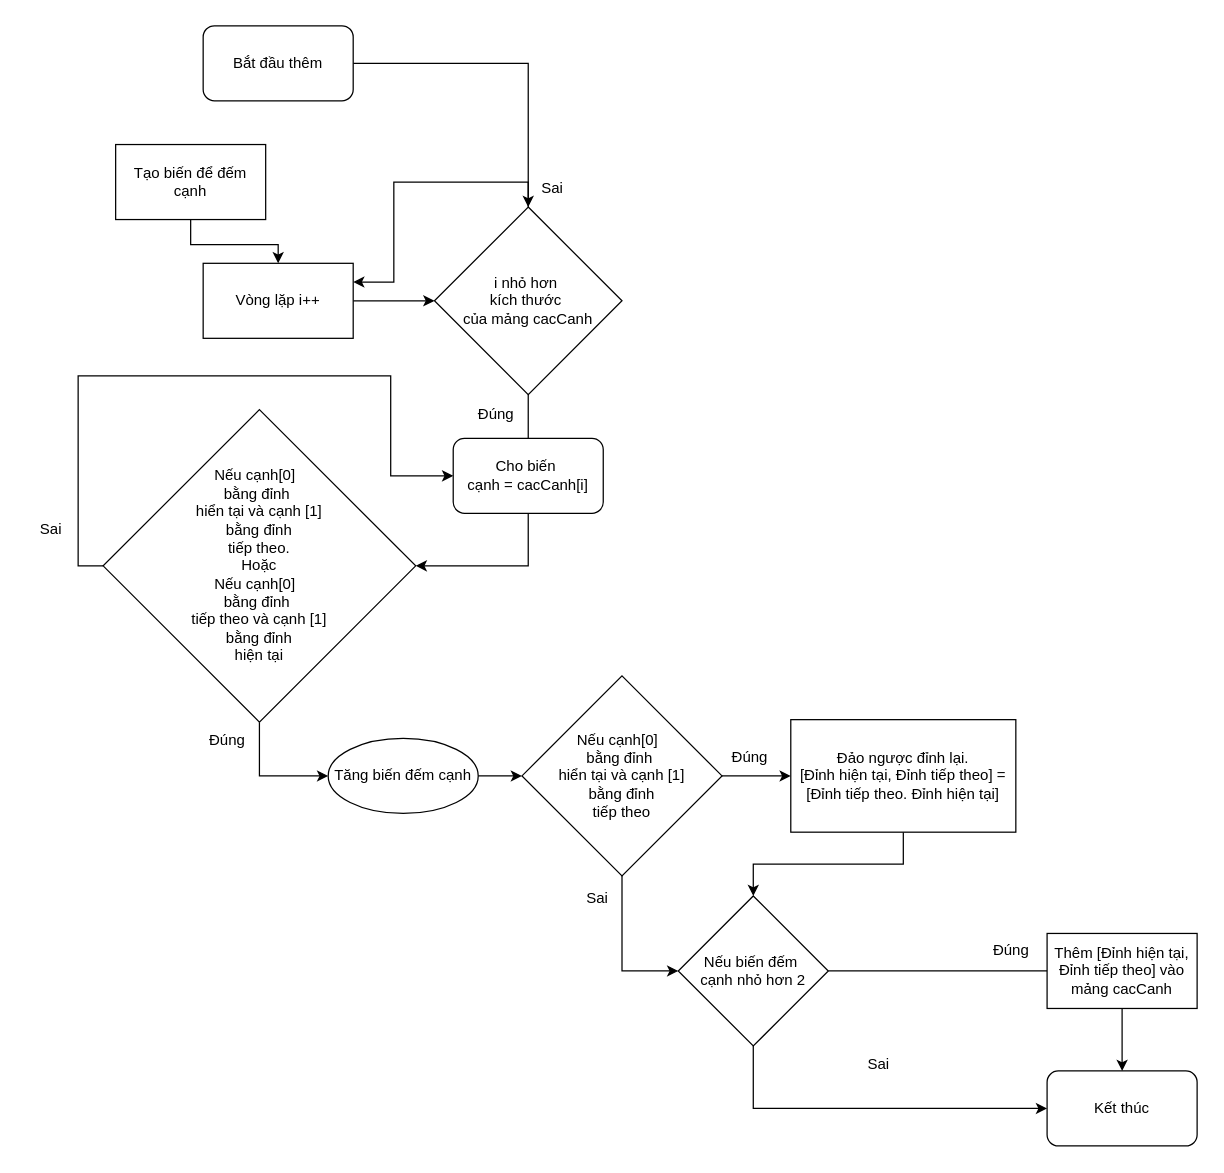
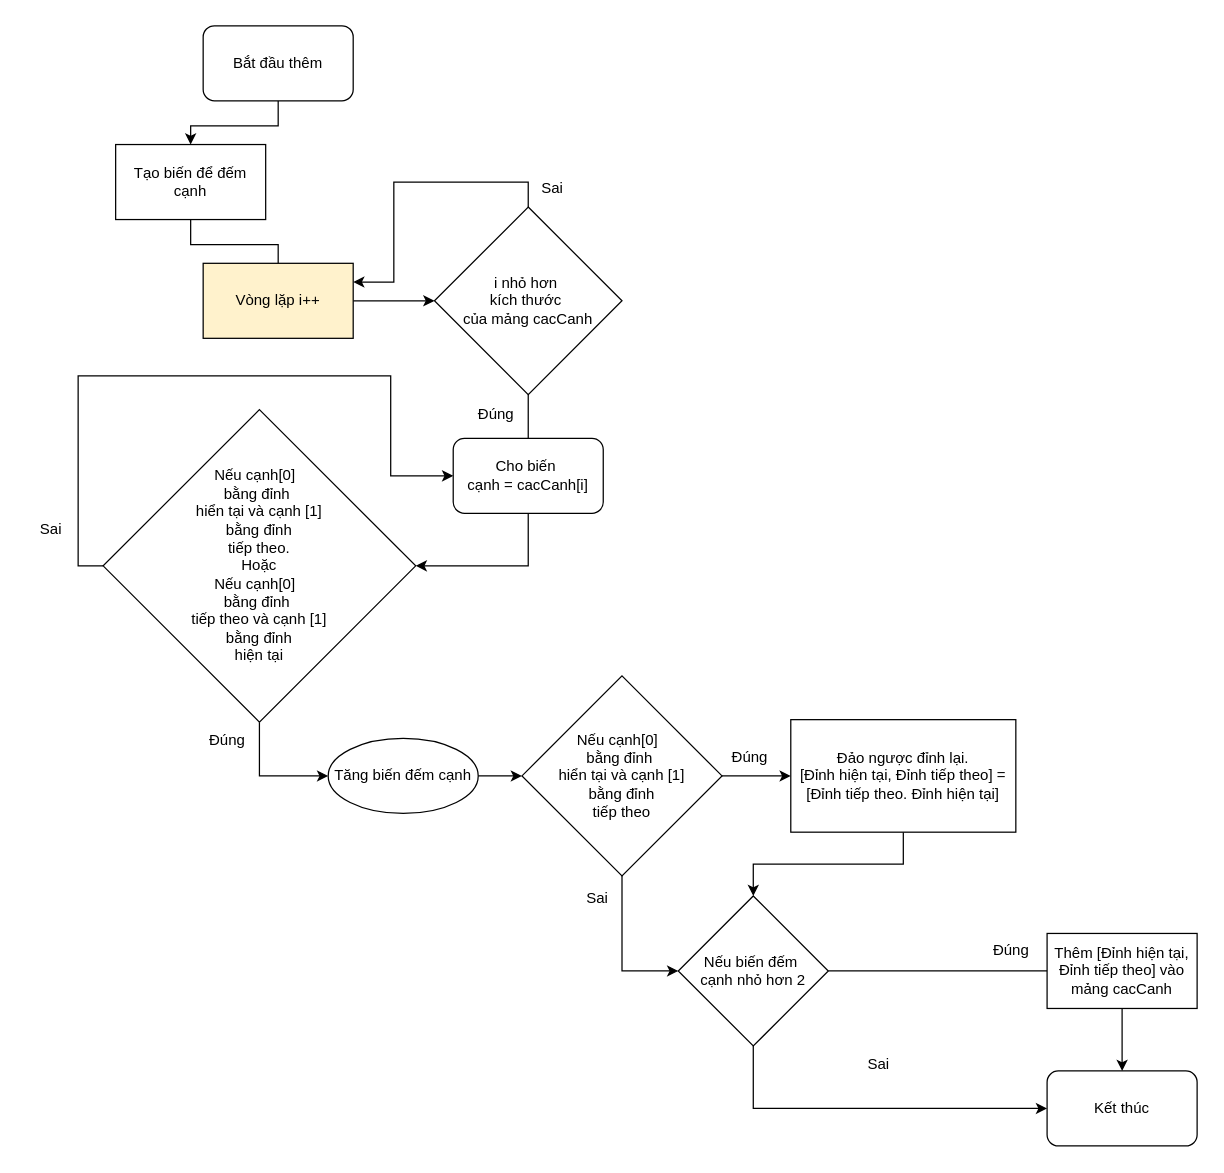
(497, 63) -> (242, 126)
(278, 253) -> (278, 256)
(278, 301) -> (278, 301)
